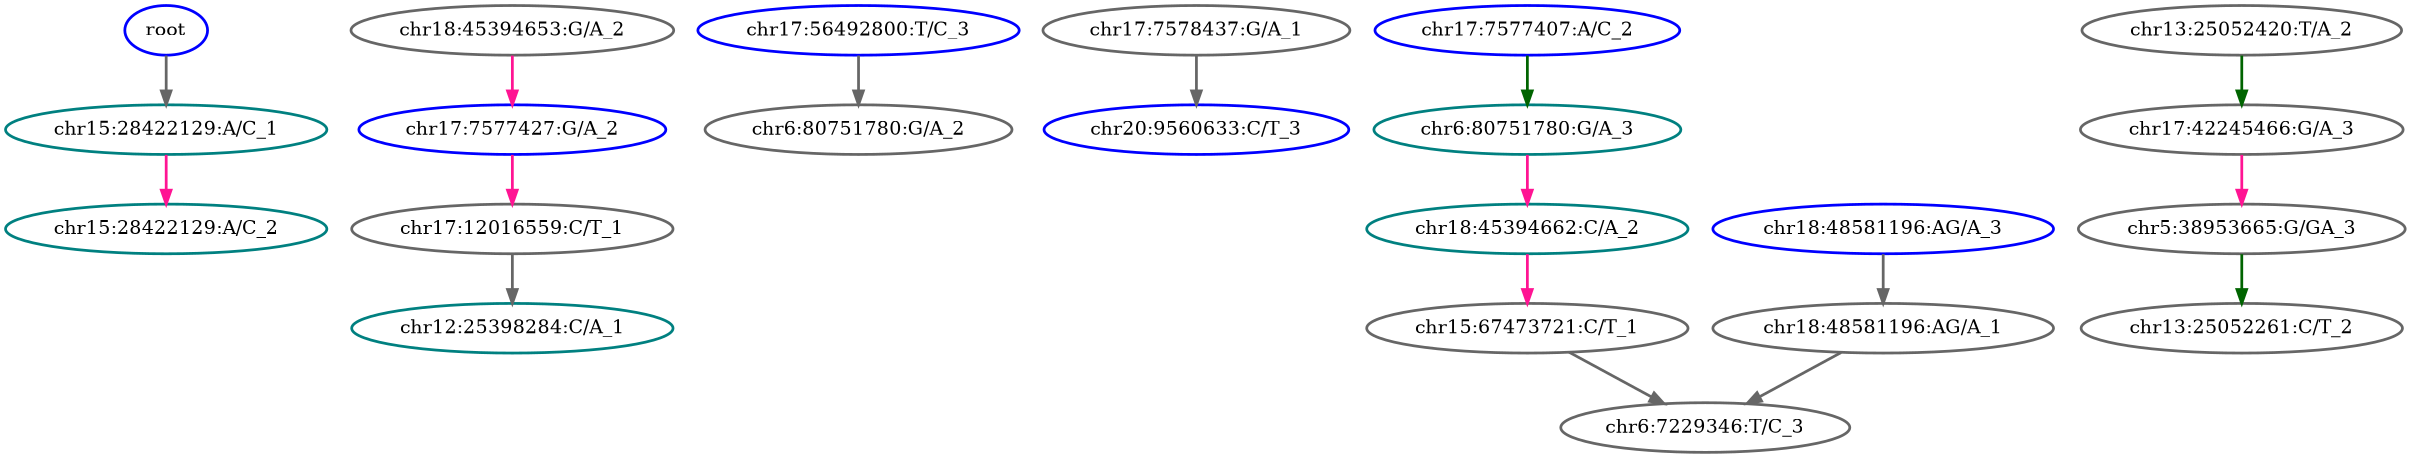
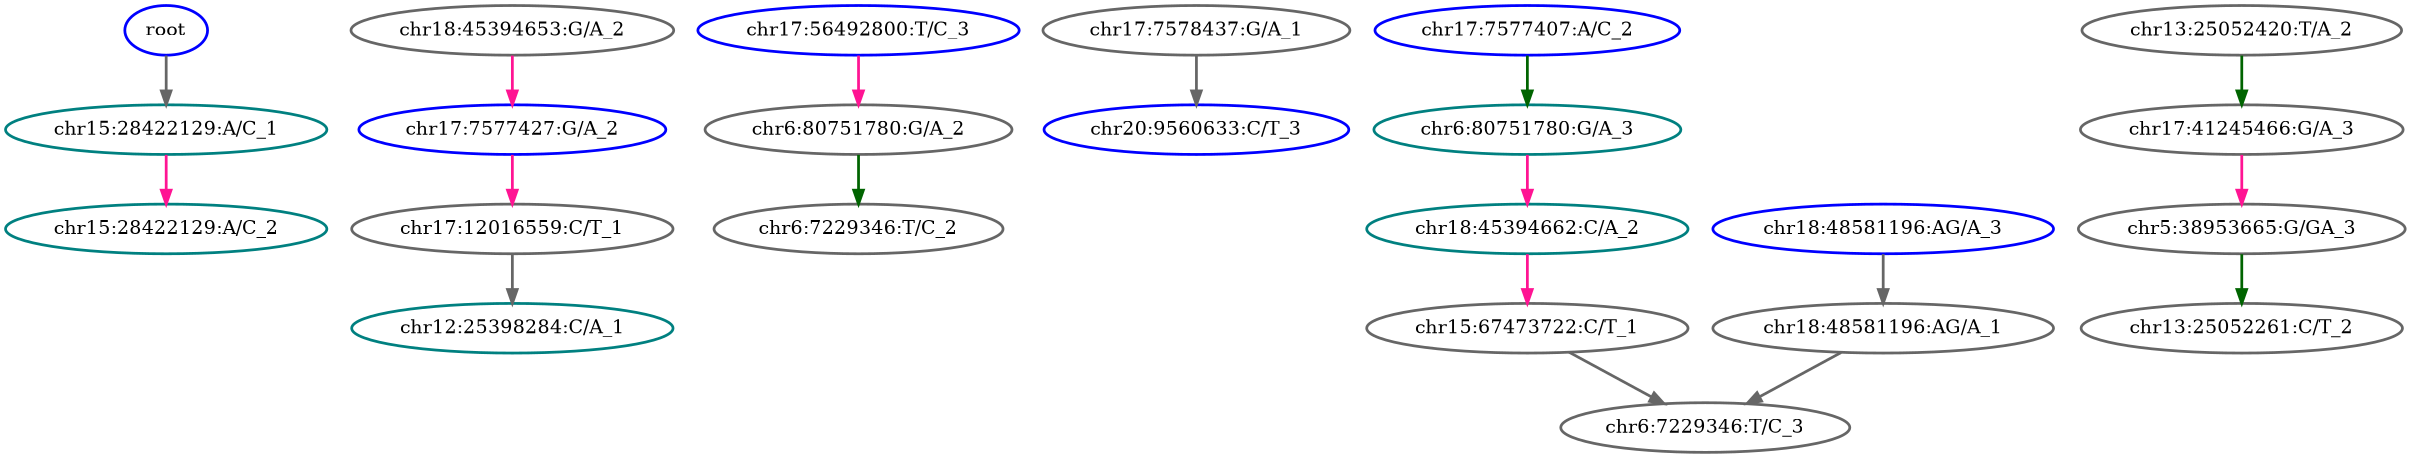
(859, 73) -> (859, 73)
(2242, 130) -> (2242, 130)
none -> (859, 229)
(1527, 328) -> (1527, 328)
